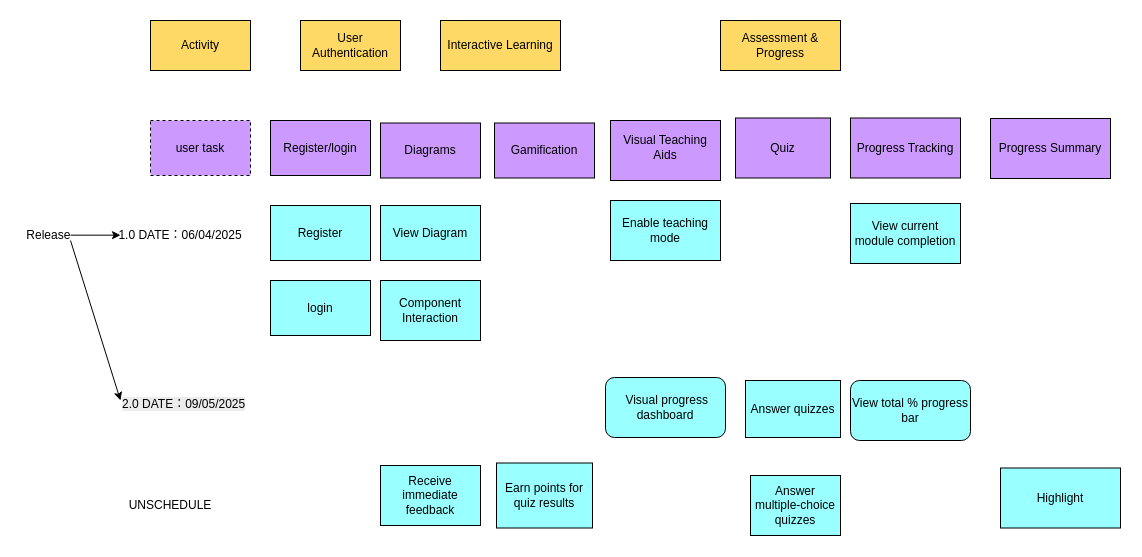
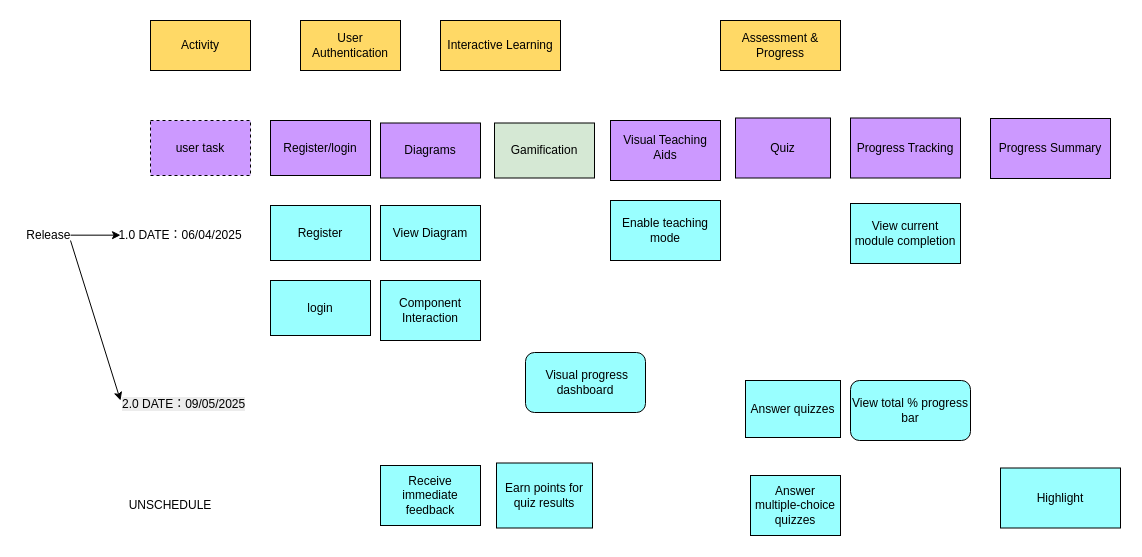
(545, 151) -> (545, 151)
(666, 408) -> (586, 383)
